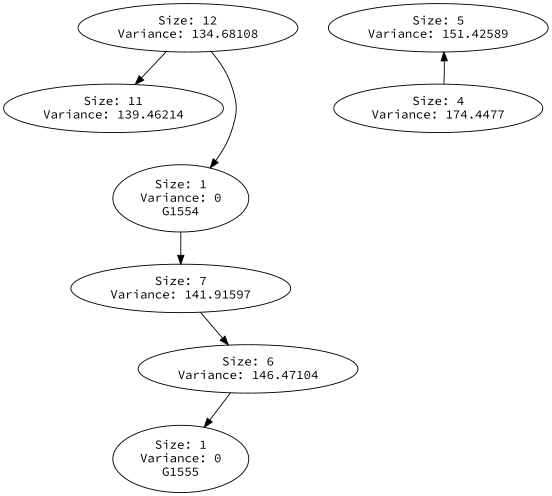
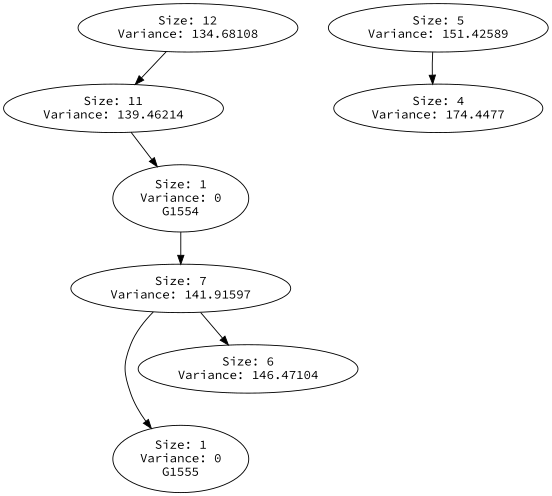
(444, 73) -> (432, 63)
(236, 105) -> (141, 146)
(220, 406) -> (125, 365)
